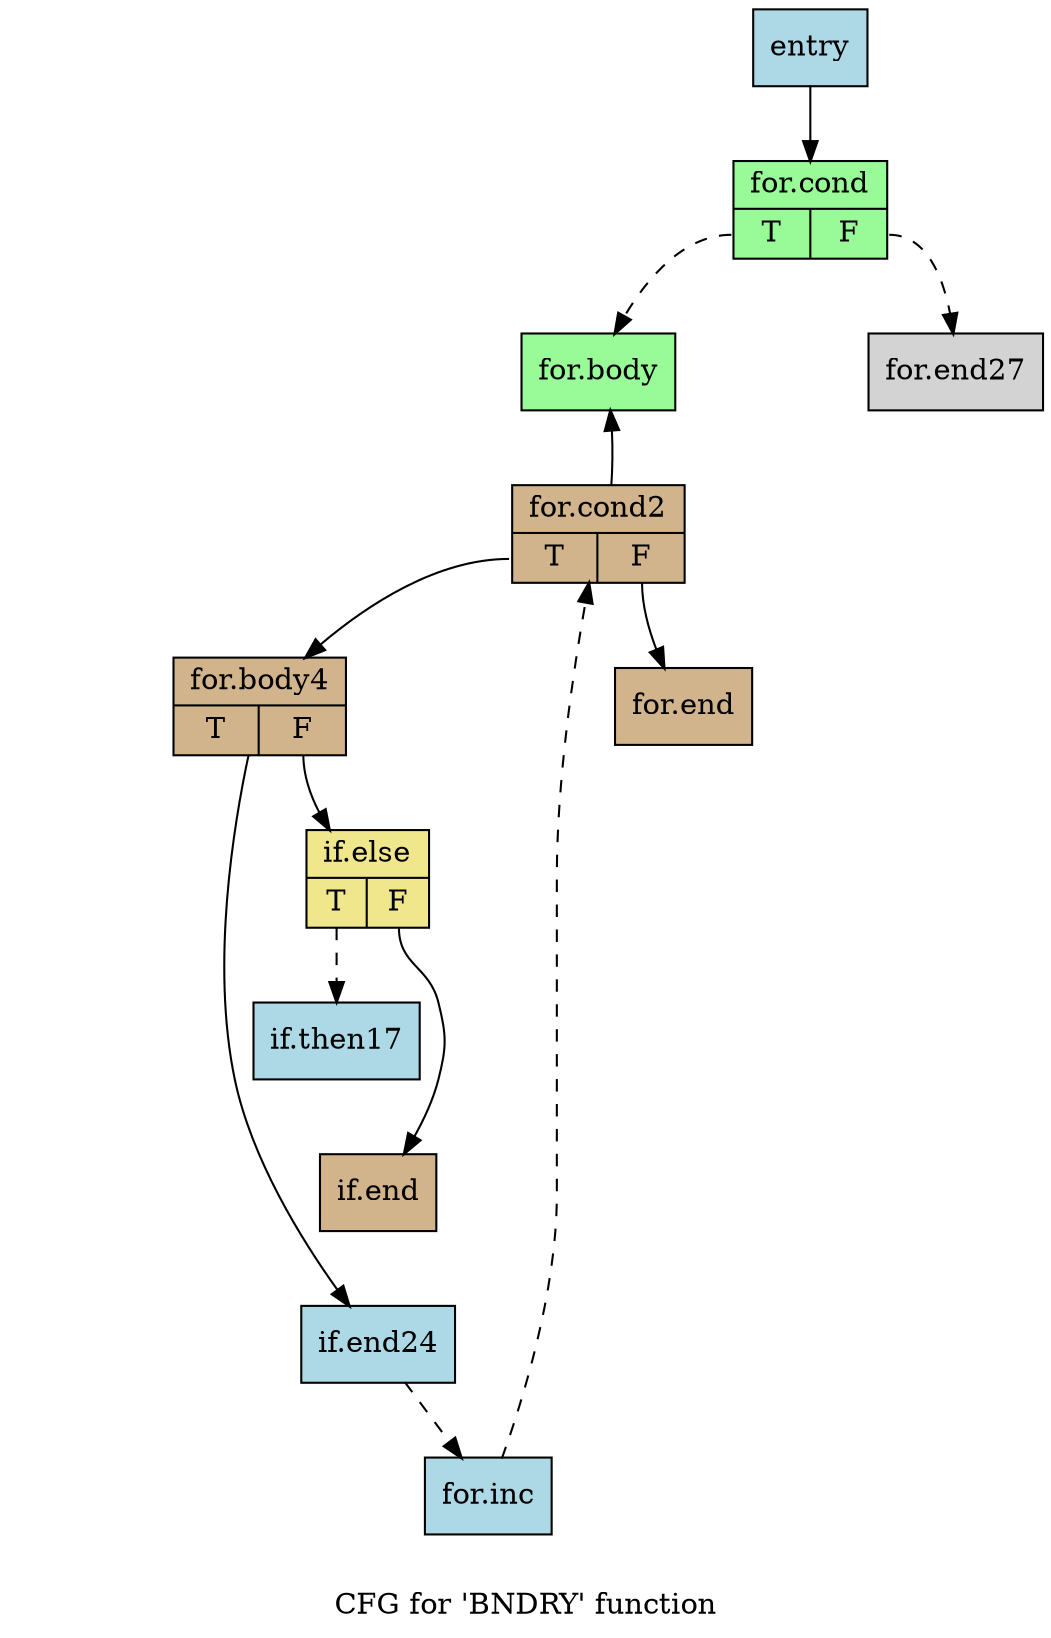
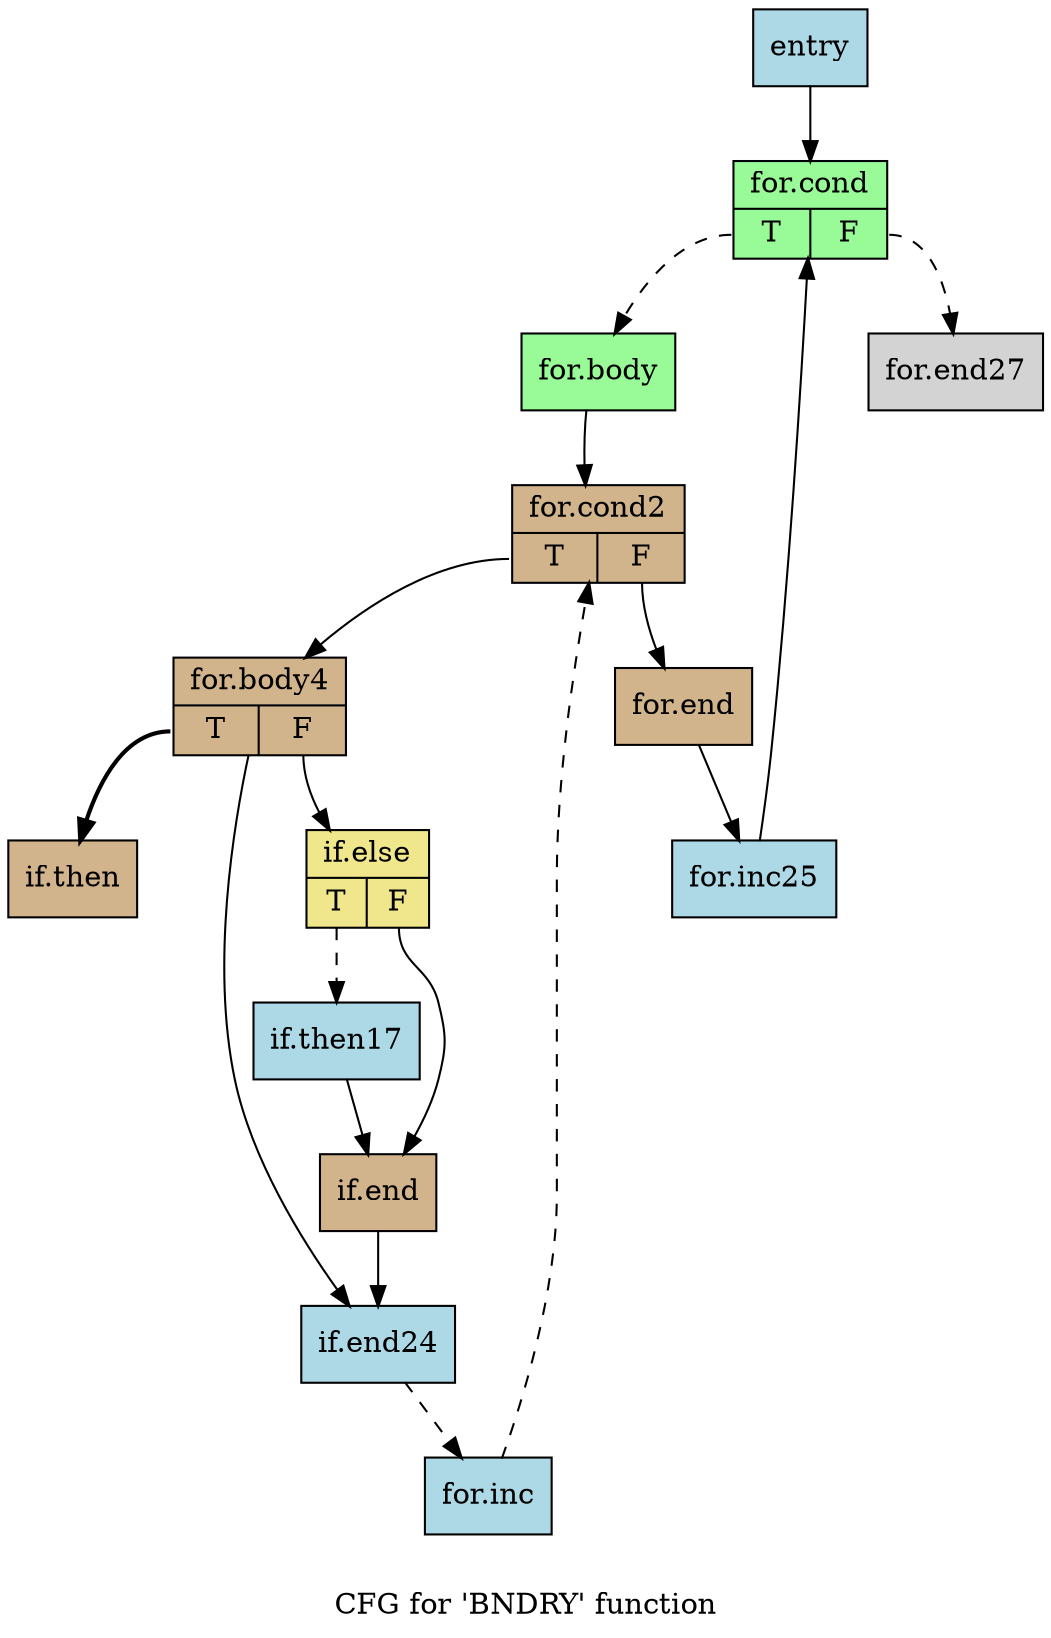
(612, 458) -> (585, 437)
none -> (73, 879)
none -> (754, 879)
none -> (355, 1107)
none -> (378, 1258)
